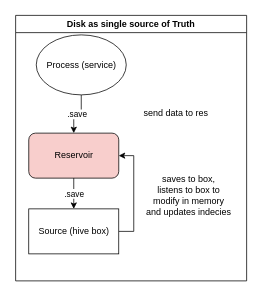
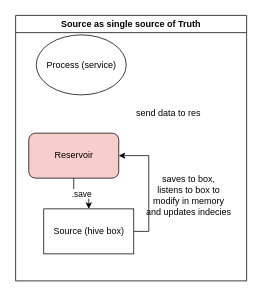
(131, 24) -> (131, 24)
(176, 113) -> (168, 113)
(80, 114) -> none
(74, 231) -> (89, 231)
